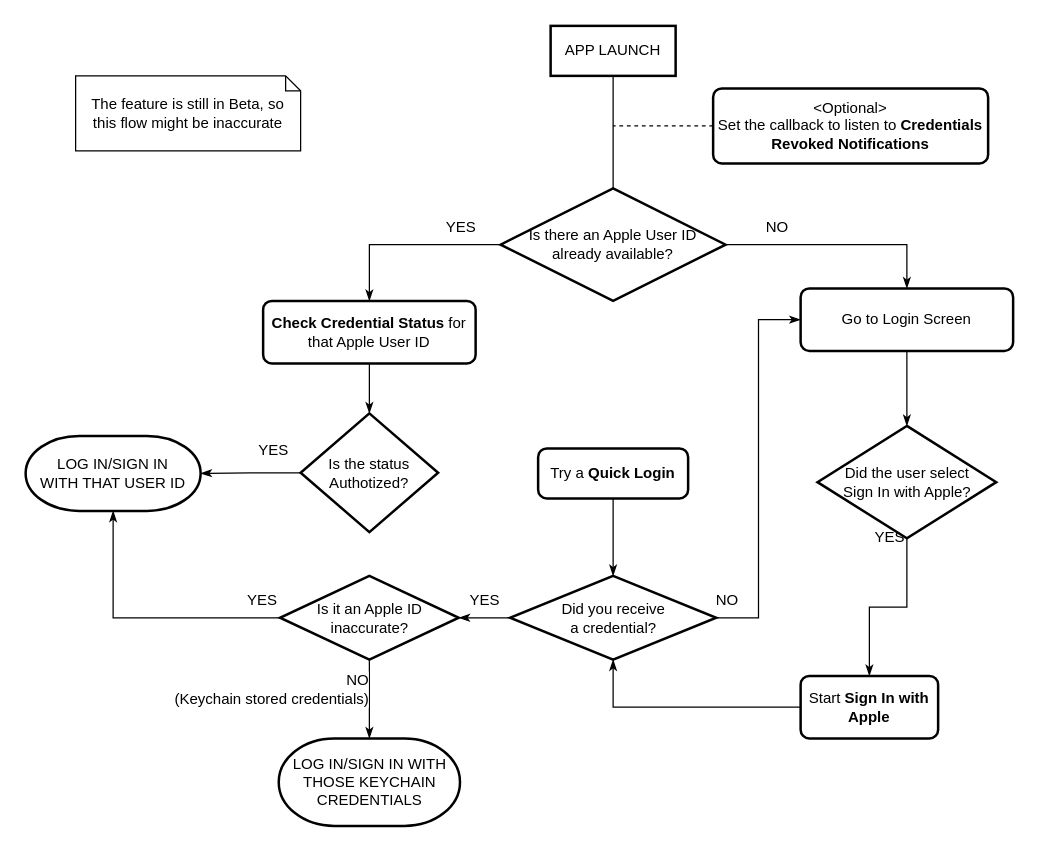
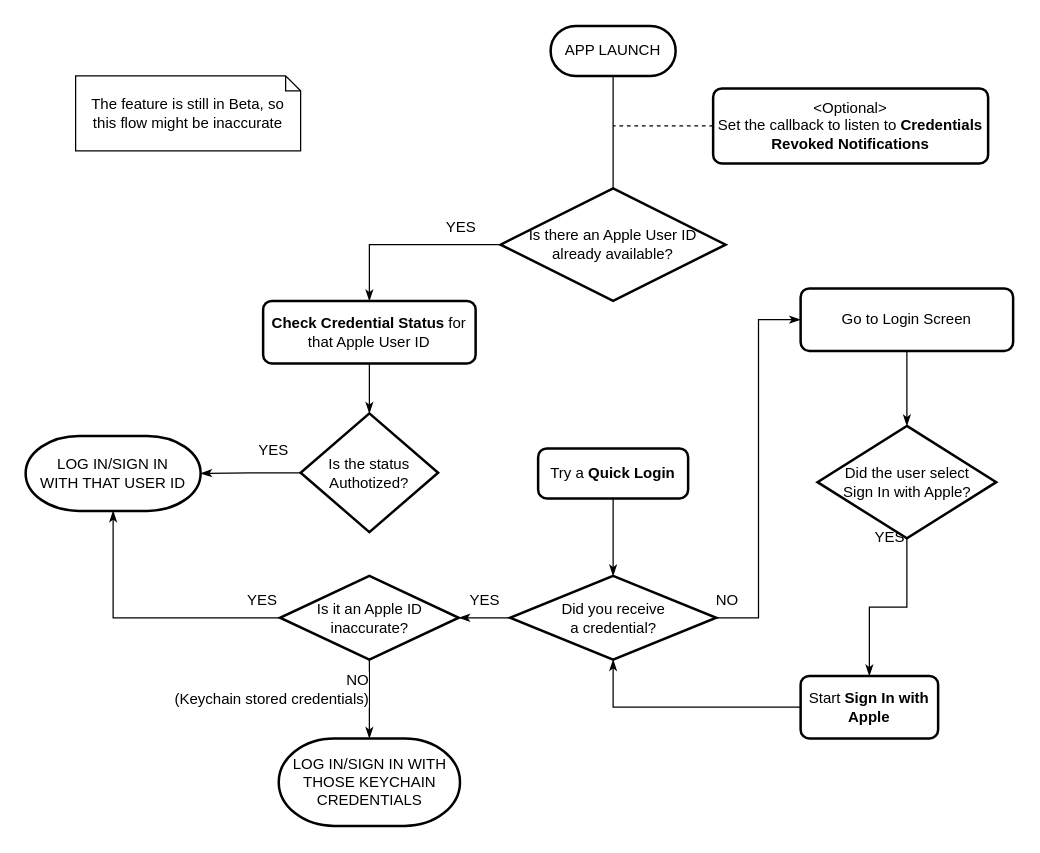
(613, 51) -> (613, 51)
(834, 244) -> none
